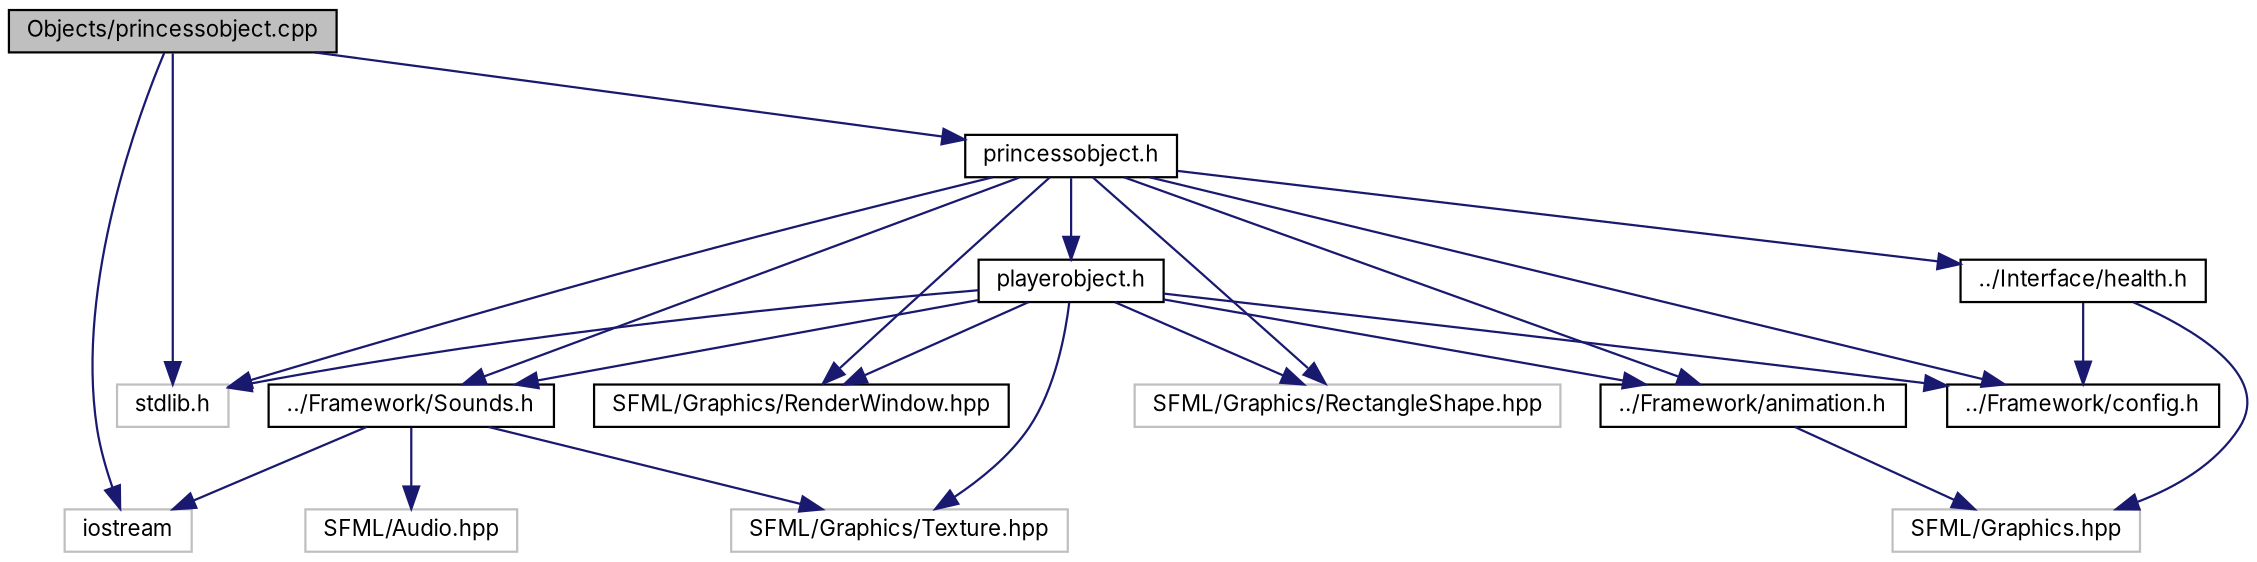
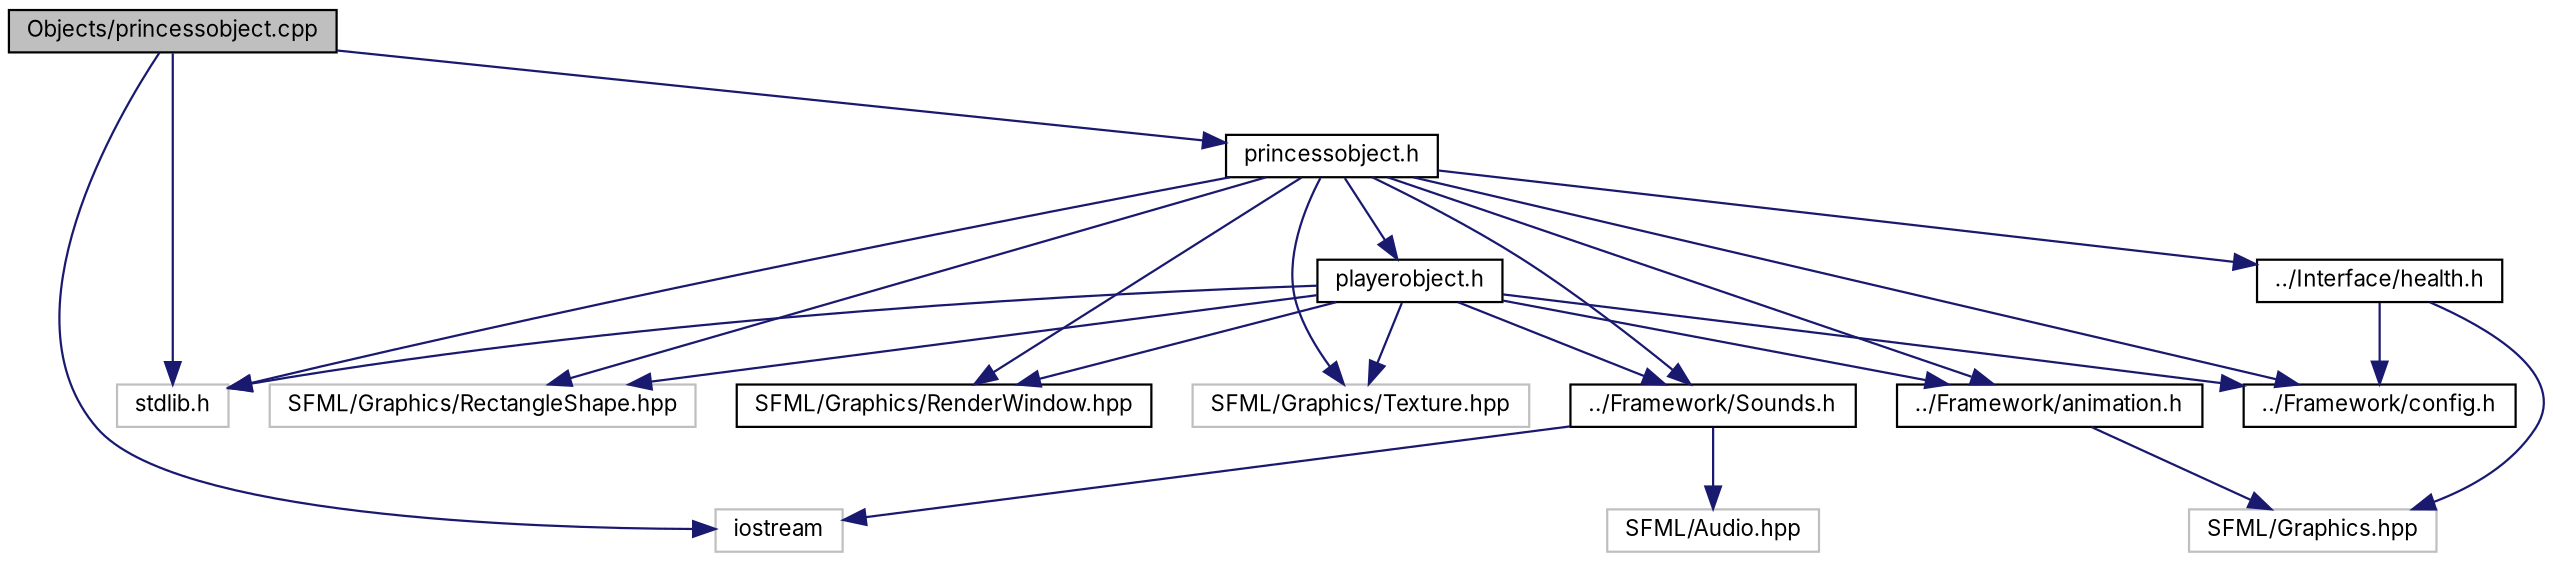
(645, 465) -> (1292, 269)
